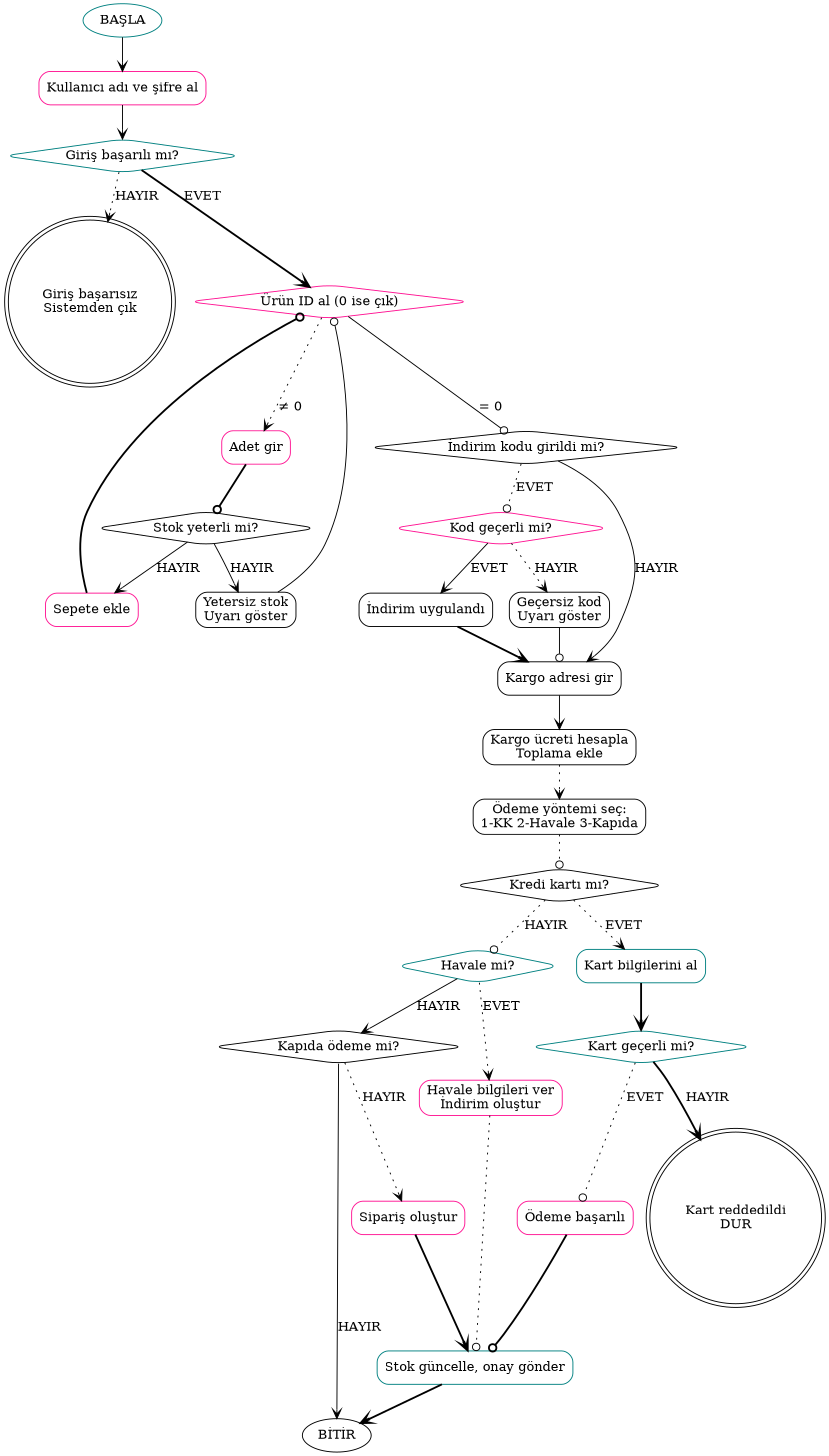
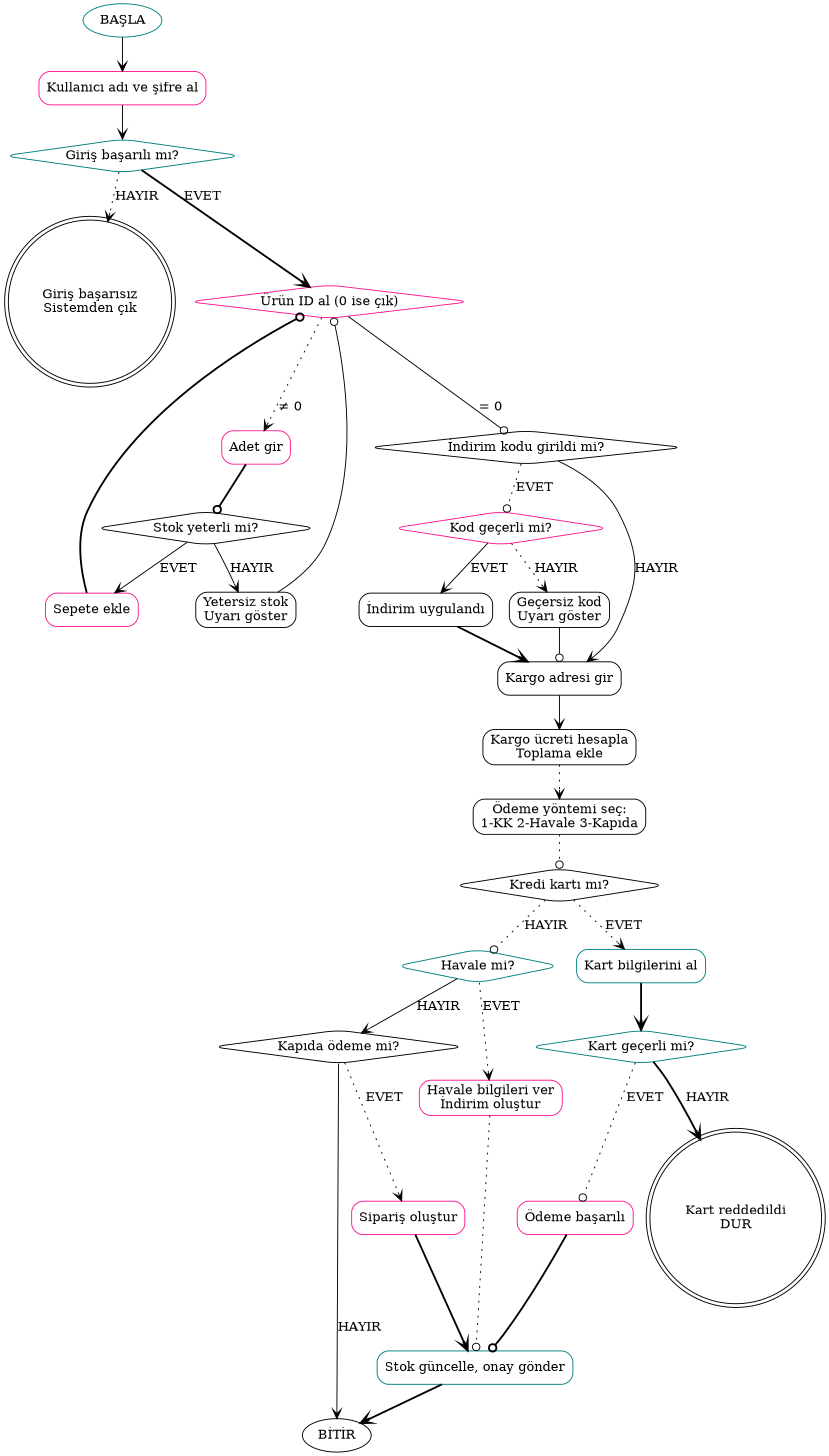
(178, 569) -> (178, 569)
(384, 1098) -> (384, 1098)
